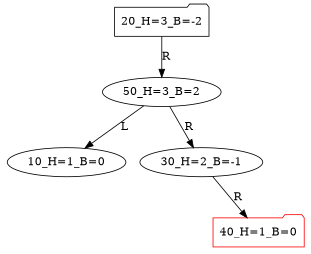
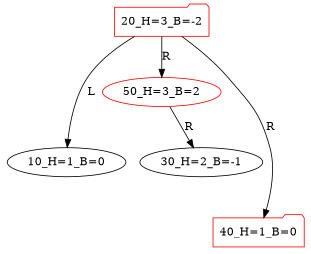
(162, 22) -> (162, 22)
(162, 92) -> (162, 92)
(118, 125) -> (87, 78)
(227, 194) -> (254, 110)
